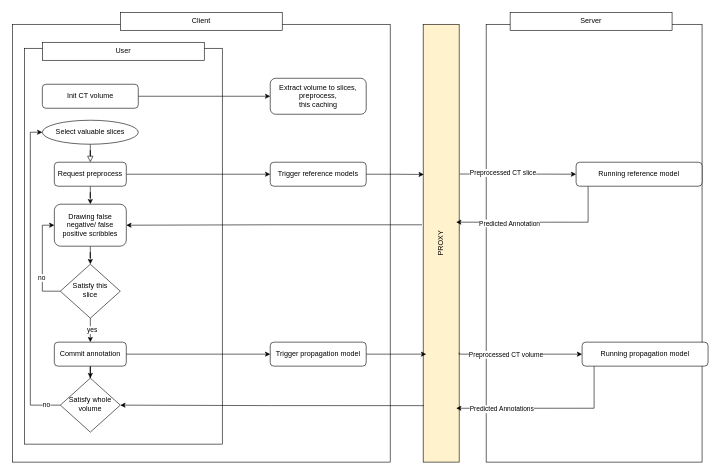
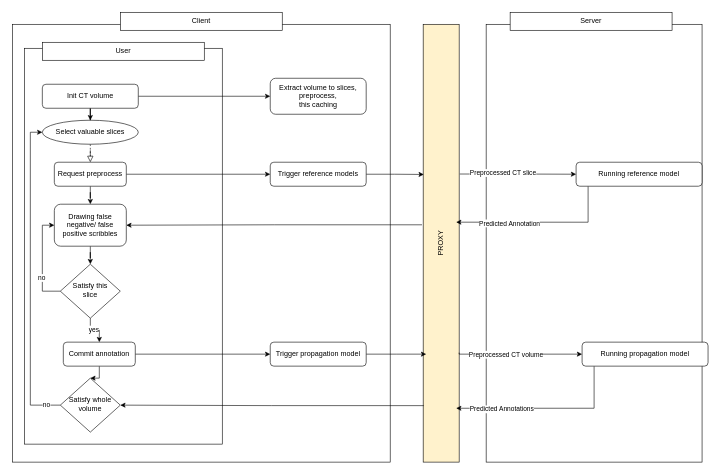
none -> (90, 116)
(90, 155) -> (90, 155)
(90, 354) -> (99, 354)
